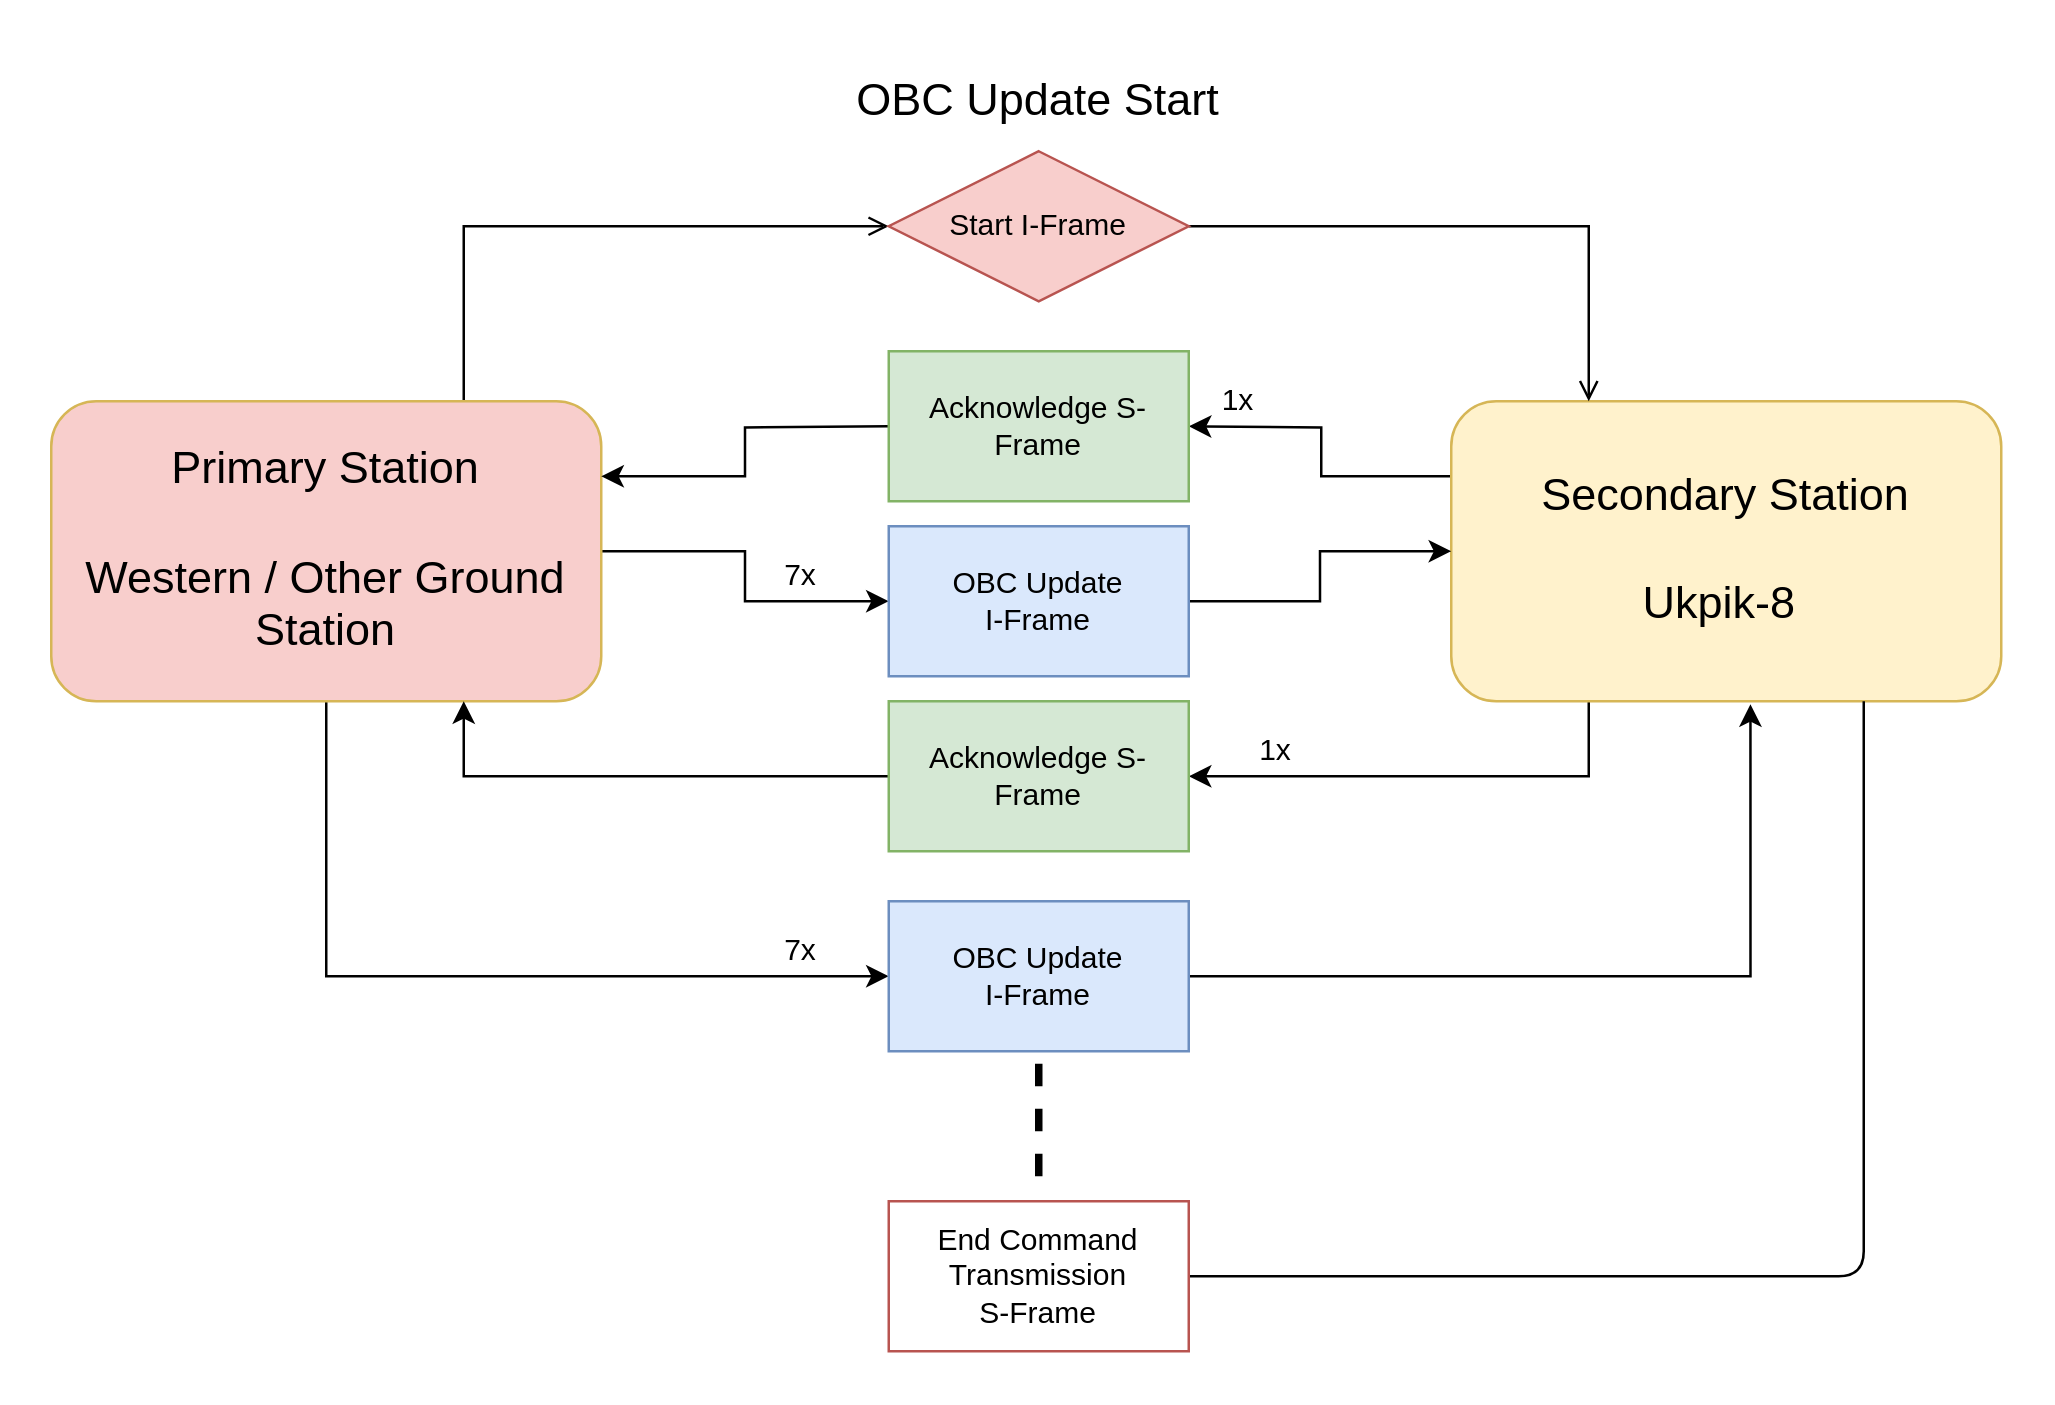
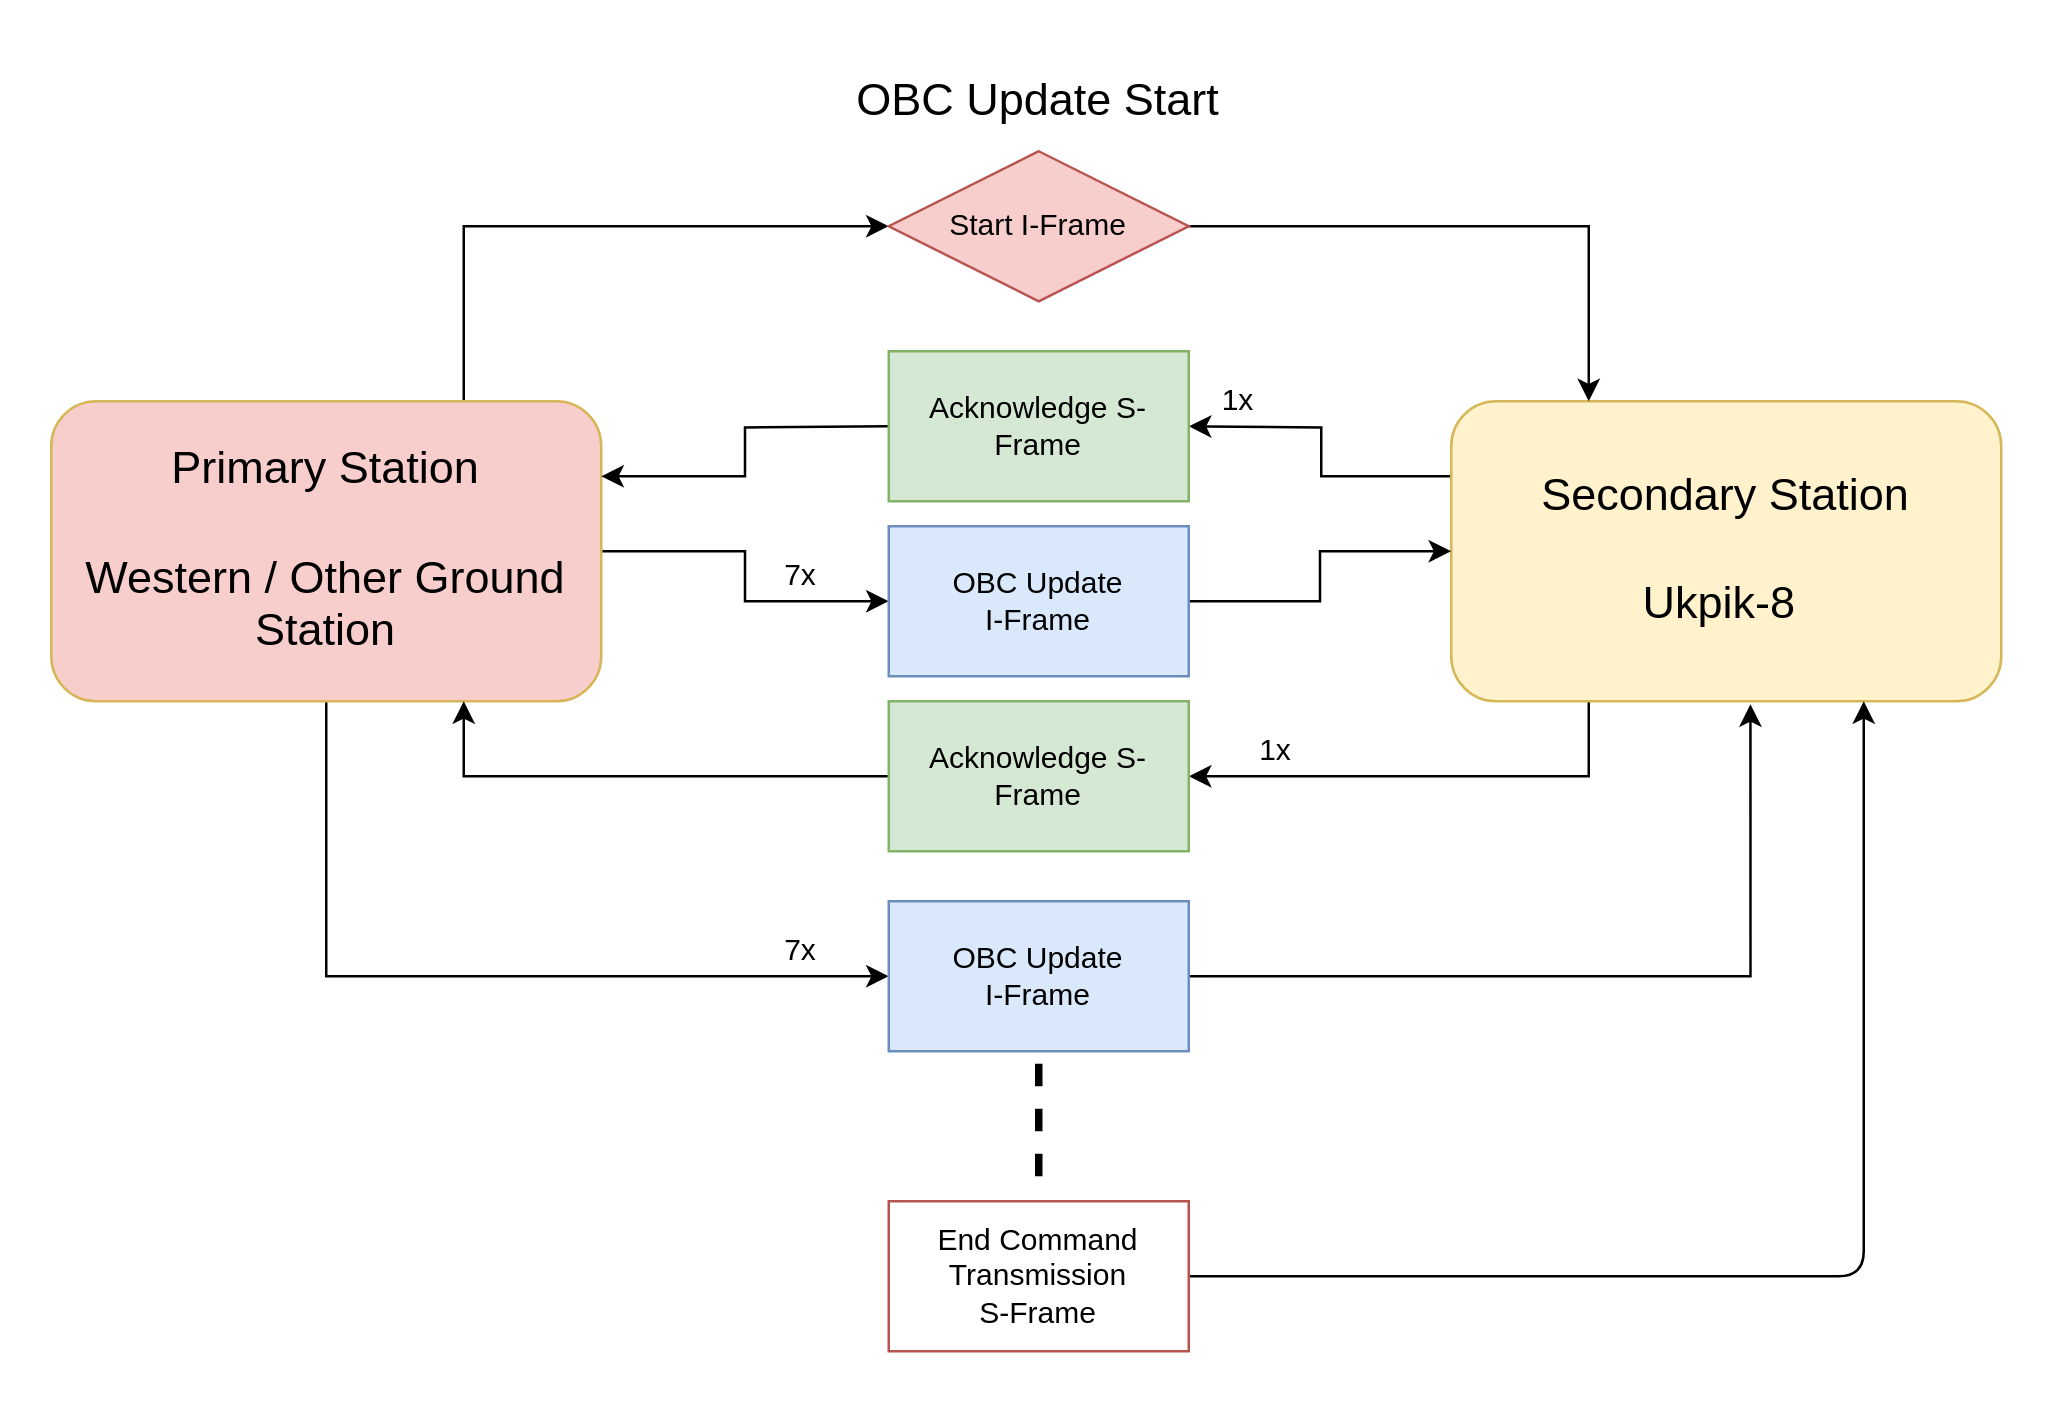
(874, 226) -> (870, 226)
(1589, 387) -> (1589, 383)
(1864, 711) -> (1864, 719)
